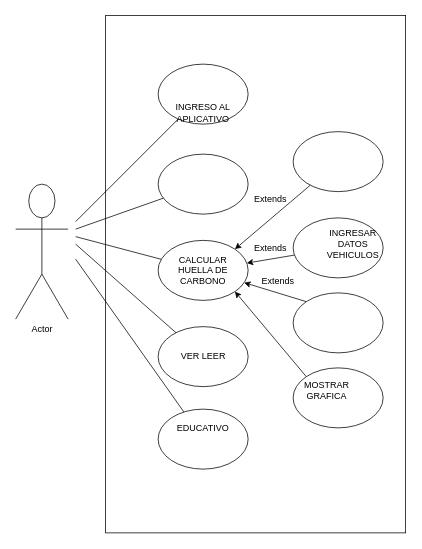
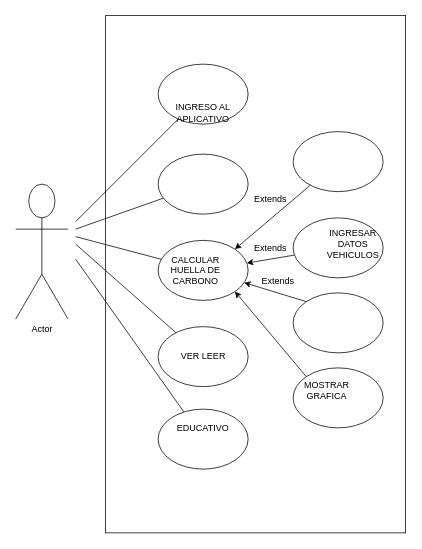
(203, 270) -> (195, 270)
